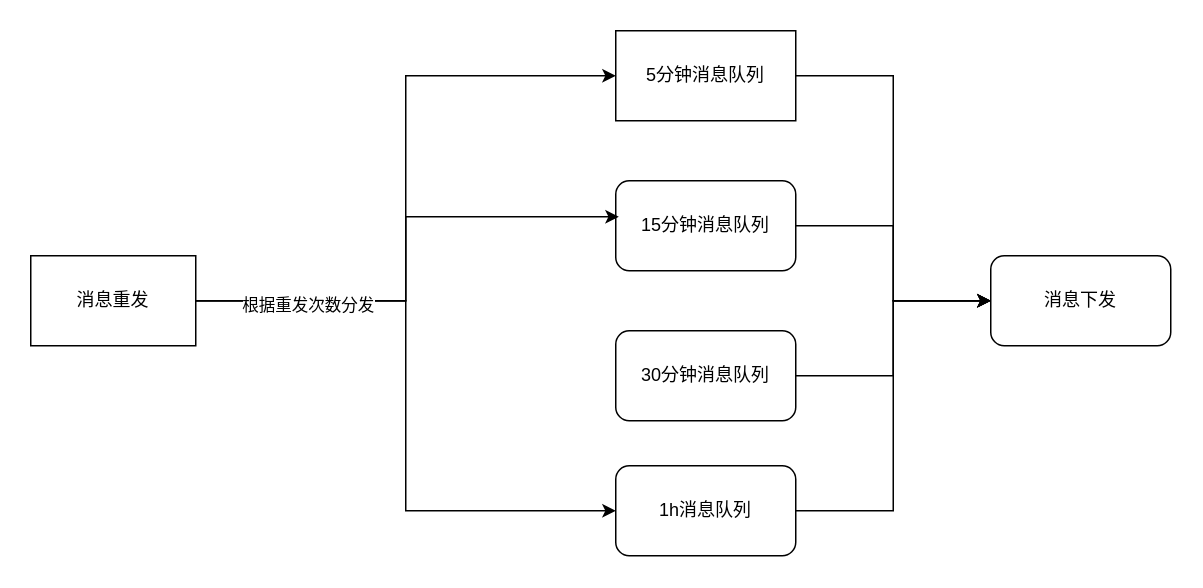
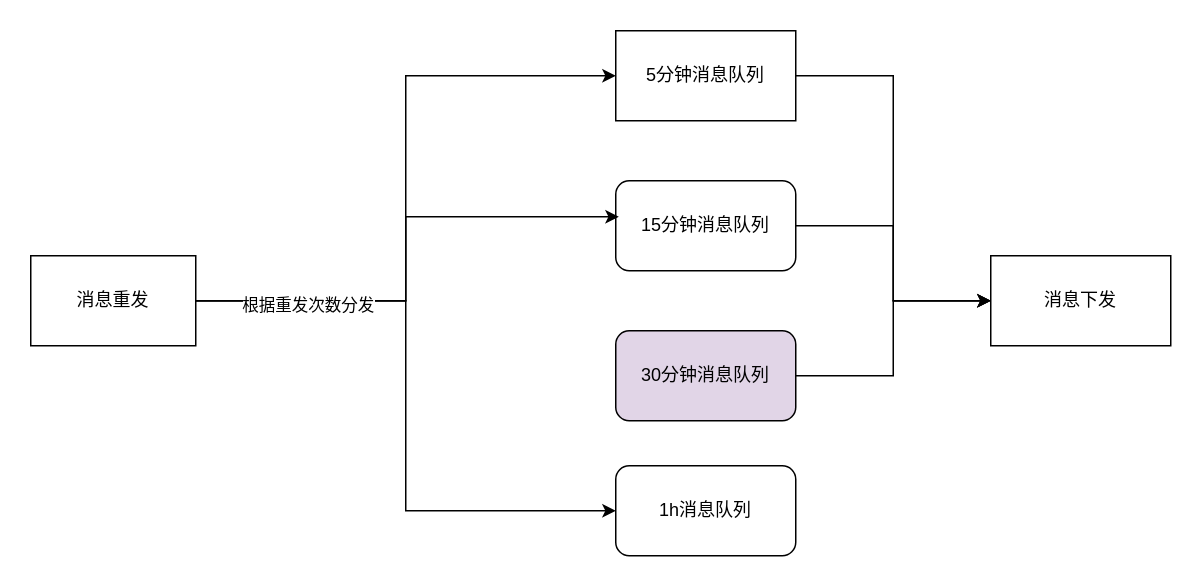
(1081, 301) -> (1081, 301)
(706, 376) -> (706, 376)
(893, 493) -> none
